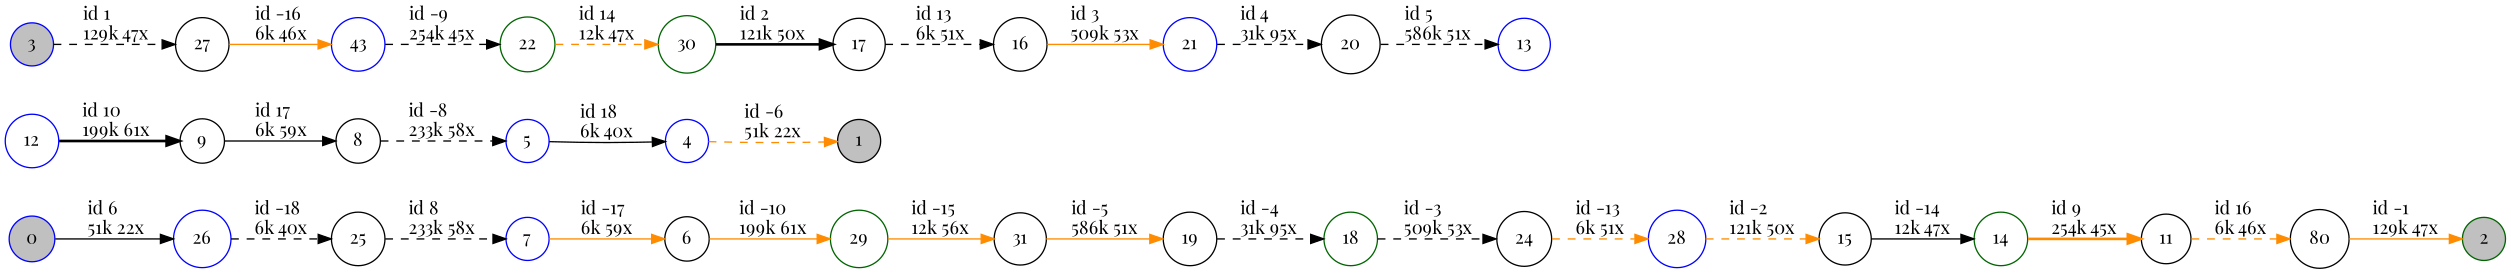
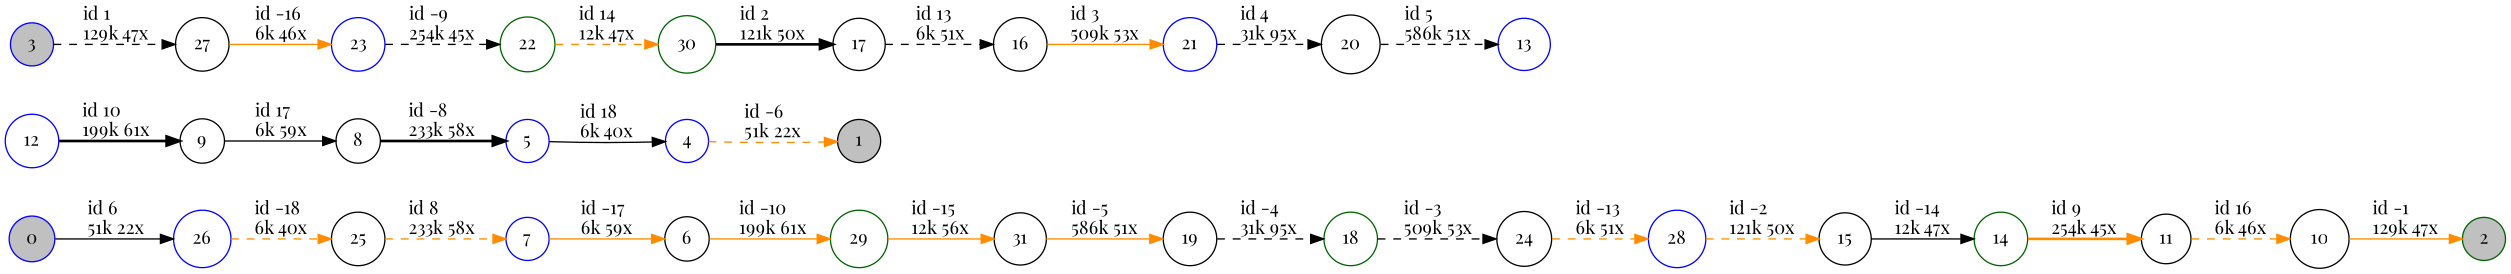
(358, 44) -> (358, 44)
(437, 141) -> (437, 141)
(274, 239) -> (274, 239)
(439, 239) -> (439, 239)
(2320, 239) -> (2320, 239)
